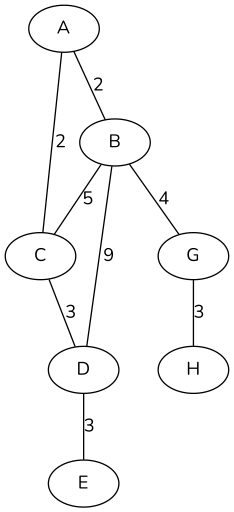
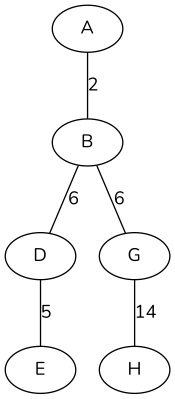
(164, 199) -> (120, 199)
(41, 256) -> none
(109, 256) -> (74, 199)
(199, 313) -> (146, 313)
(90, 427) -> (46, 313)
